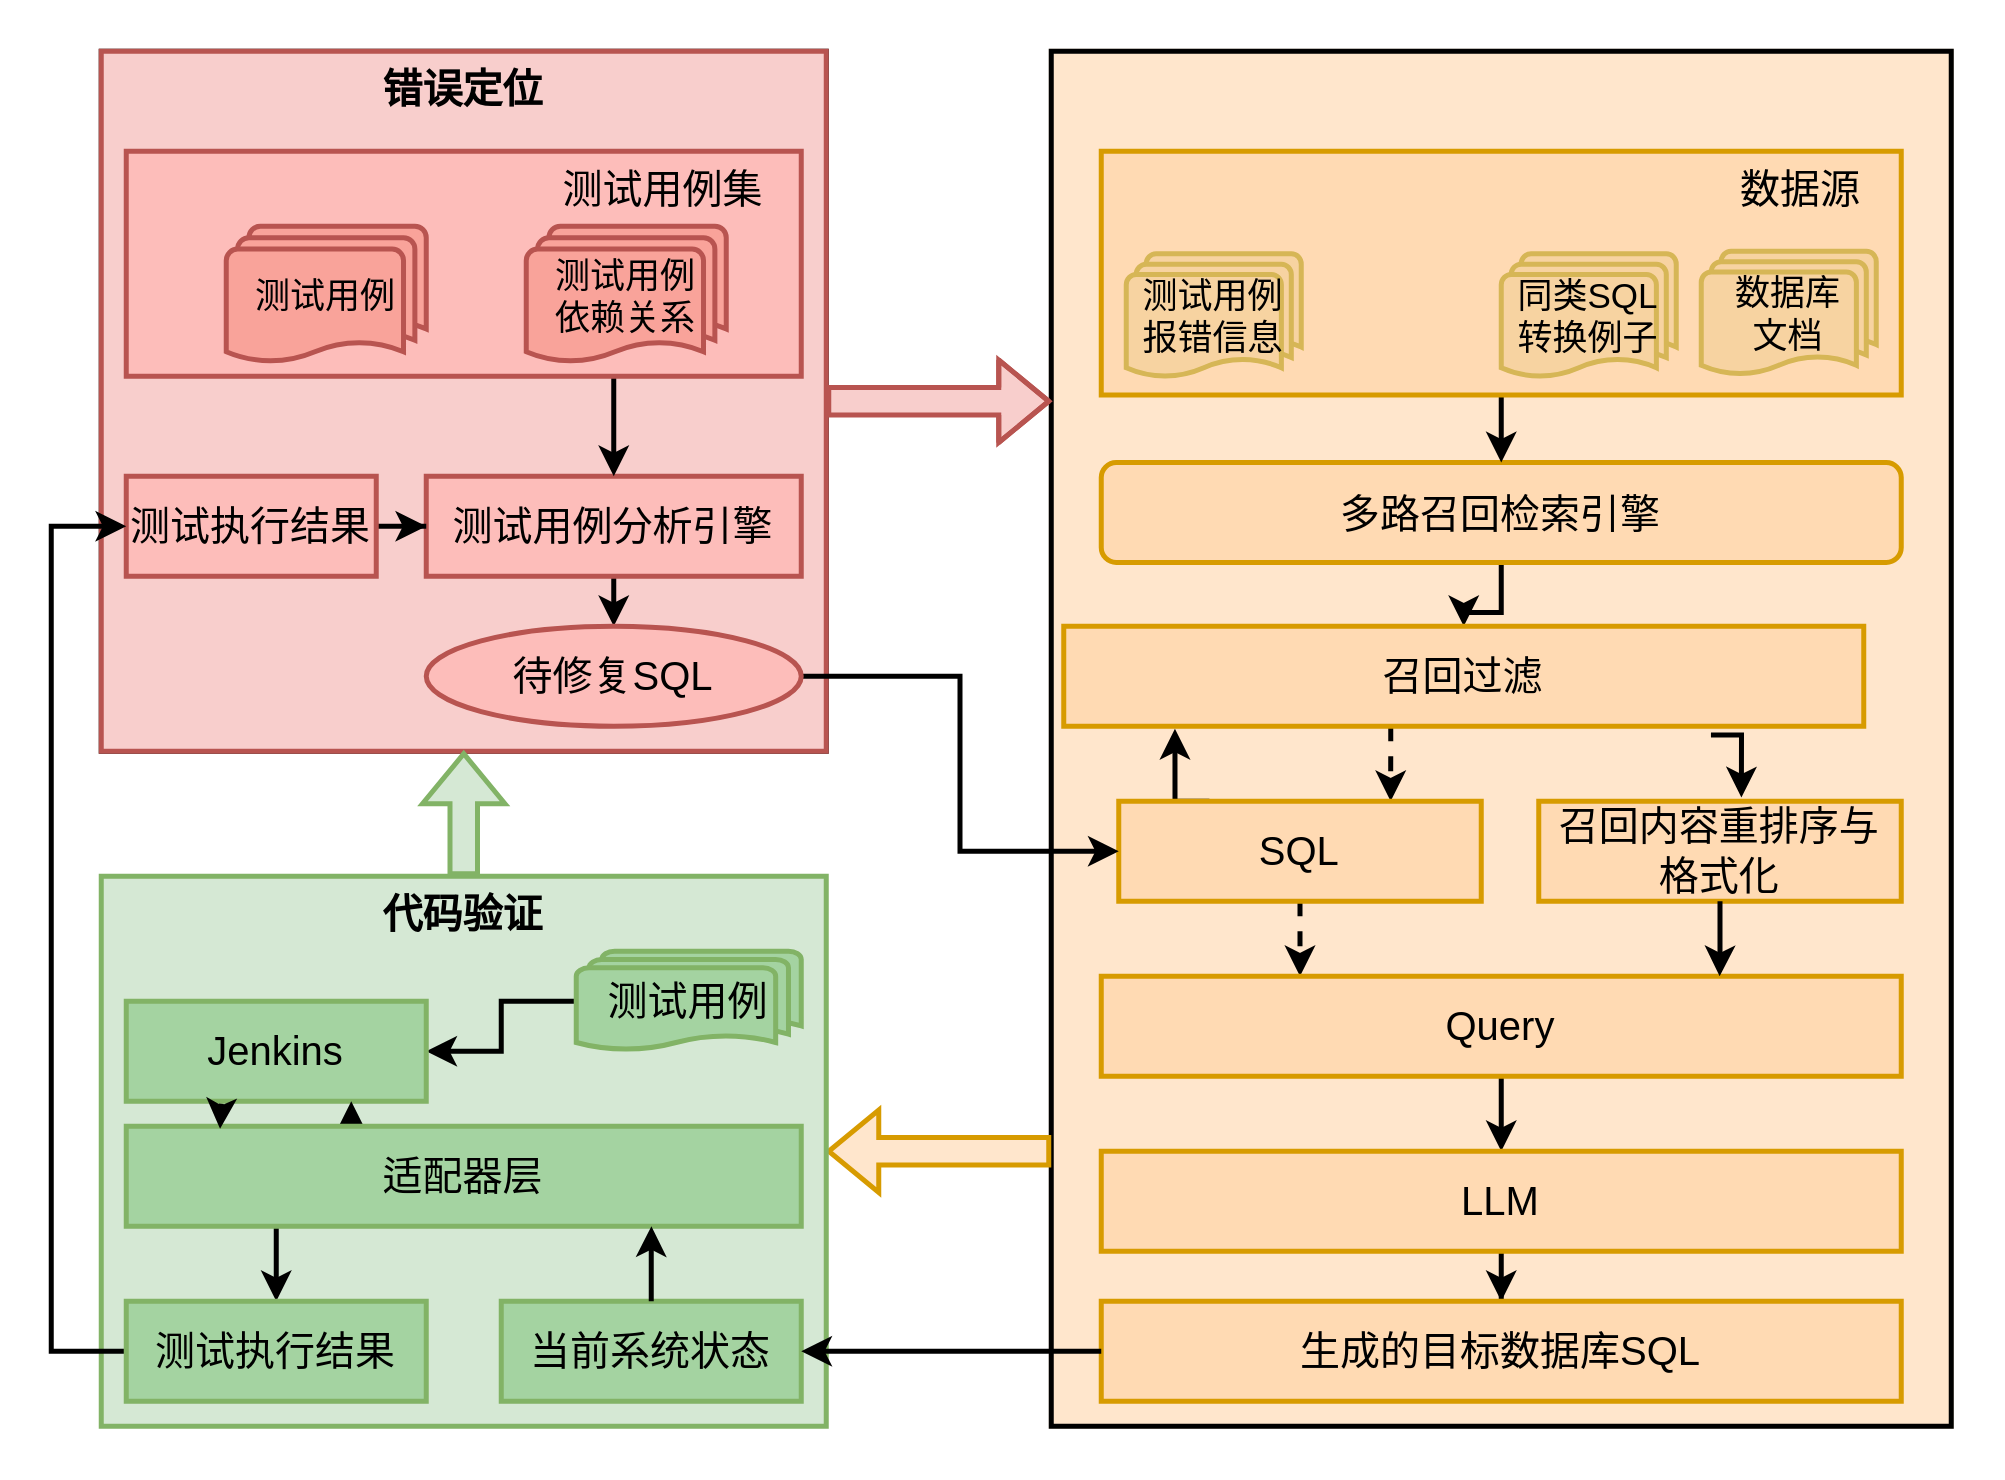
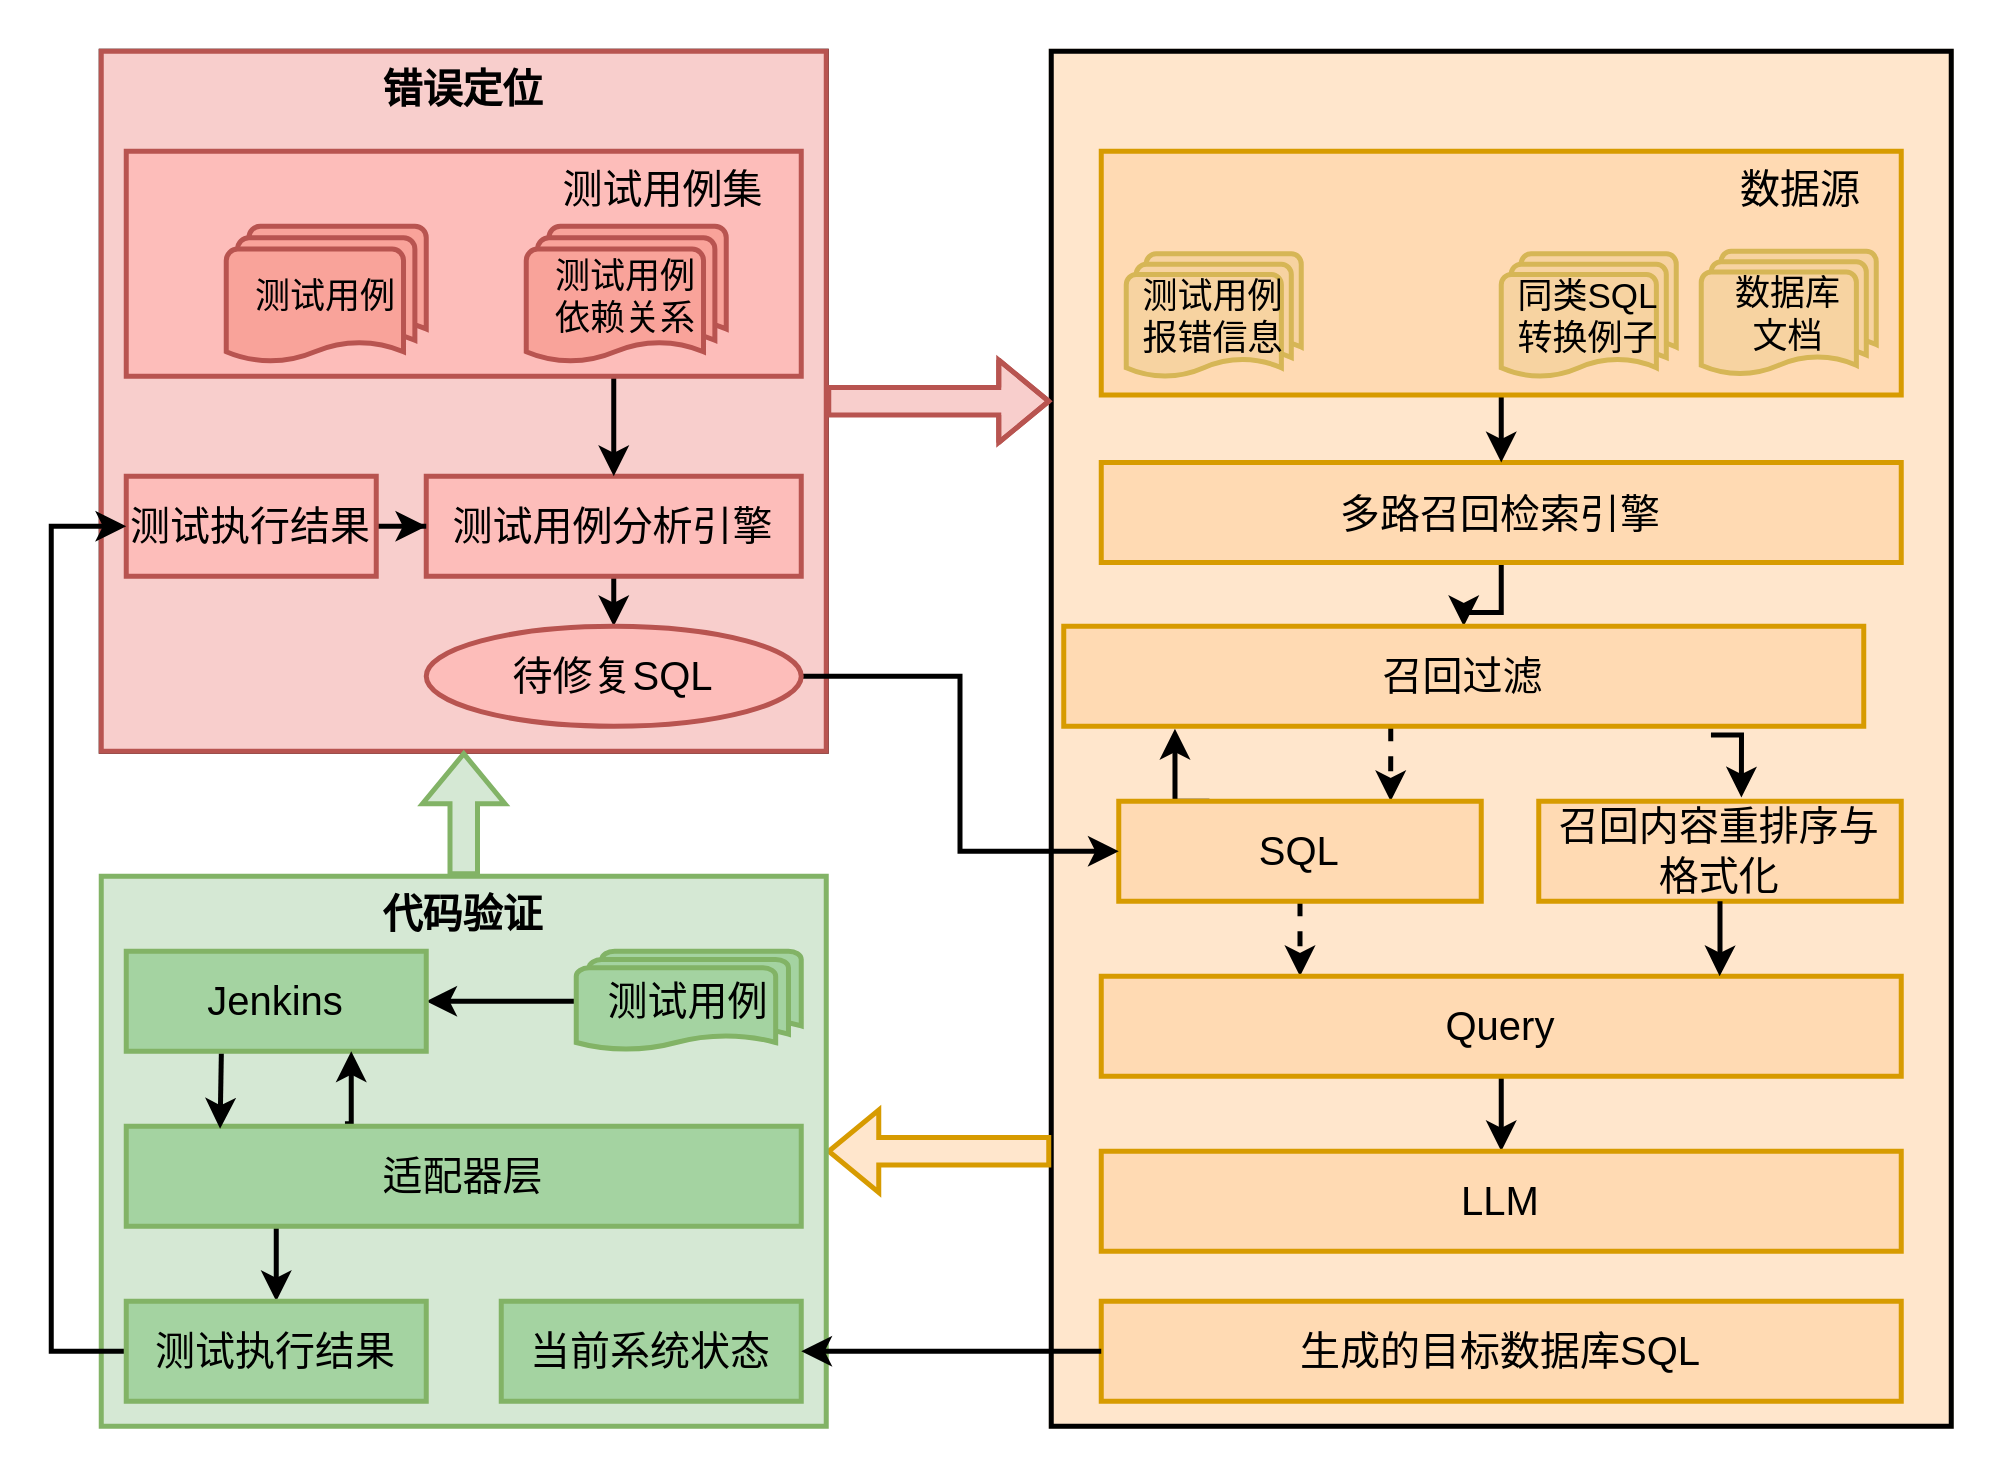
(1501, 513) -> (1501, 513)
(276, 1051) -> (276, 1001)
(651, 1274) -> none
(1501, 1286) -> none
